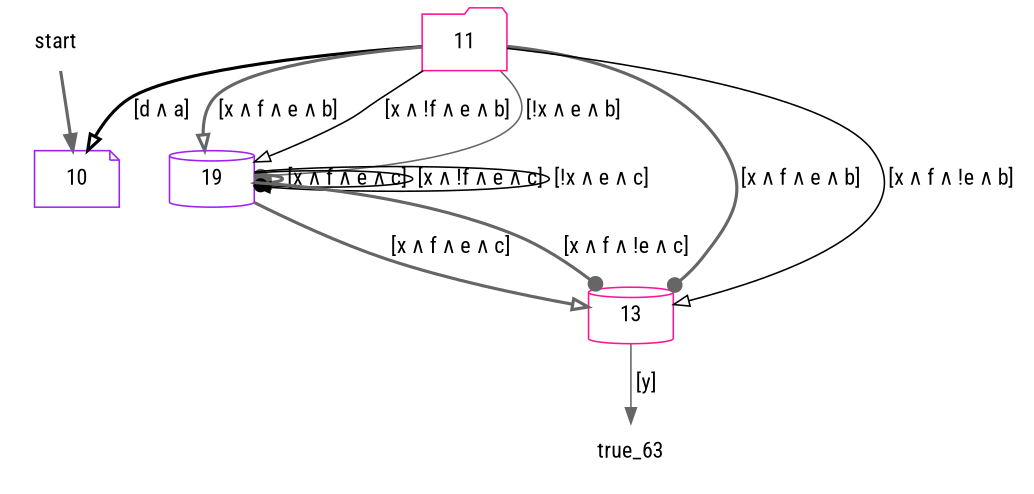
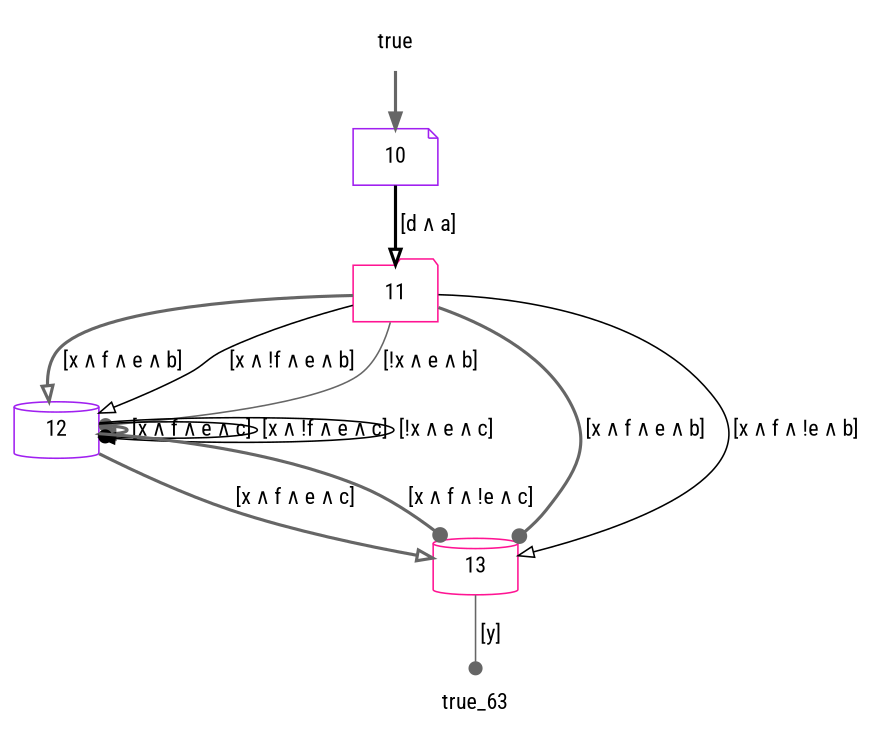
(56, 42) -> (396, 42)
(248, 66) -> (396, 217)
(212, 179) -> (56, 430)
(631, 376) -> (476, 629)
